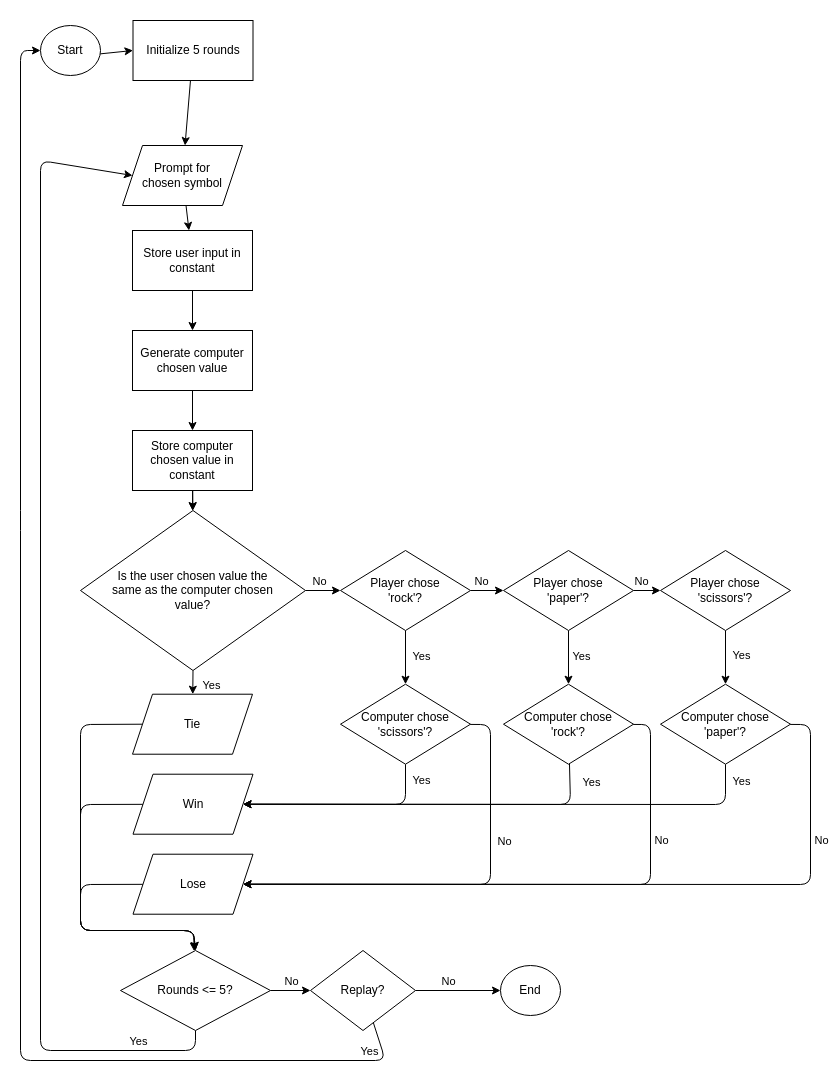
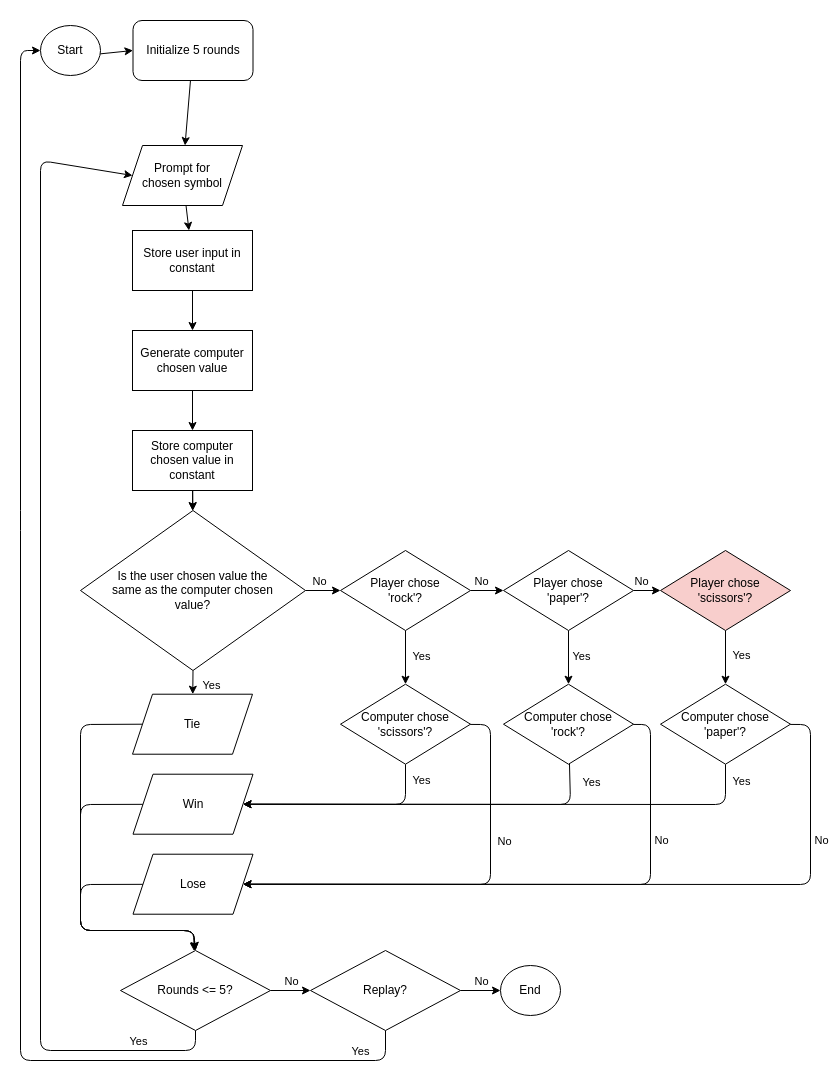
(193, 51) -> (193, 51)
(726, 591) -> (726, 591)
(363, 991) -> (386, 991)
